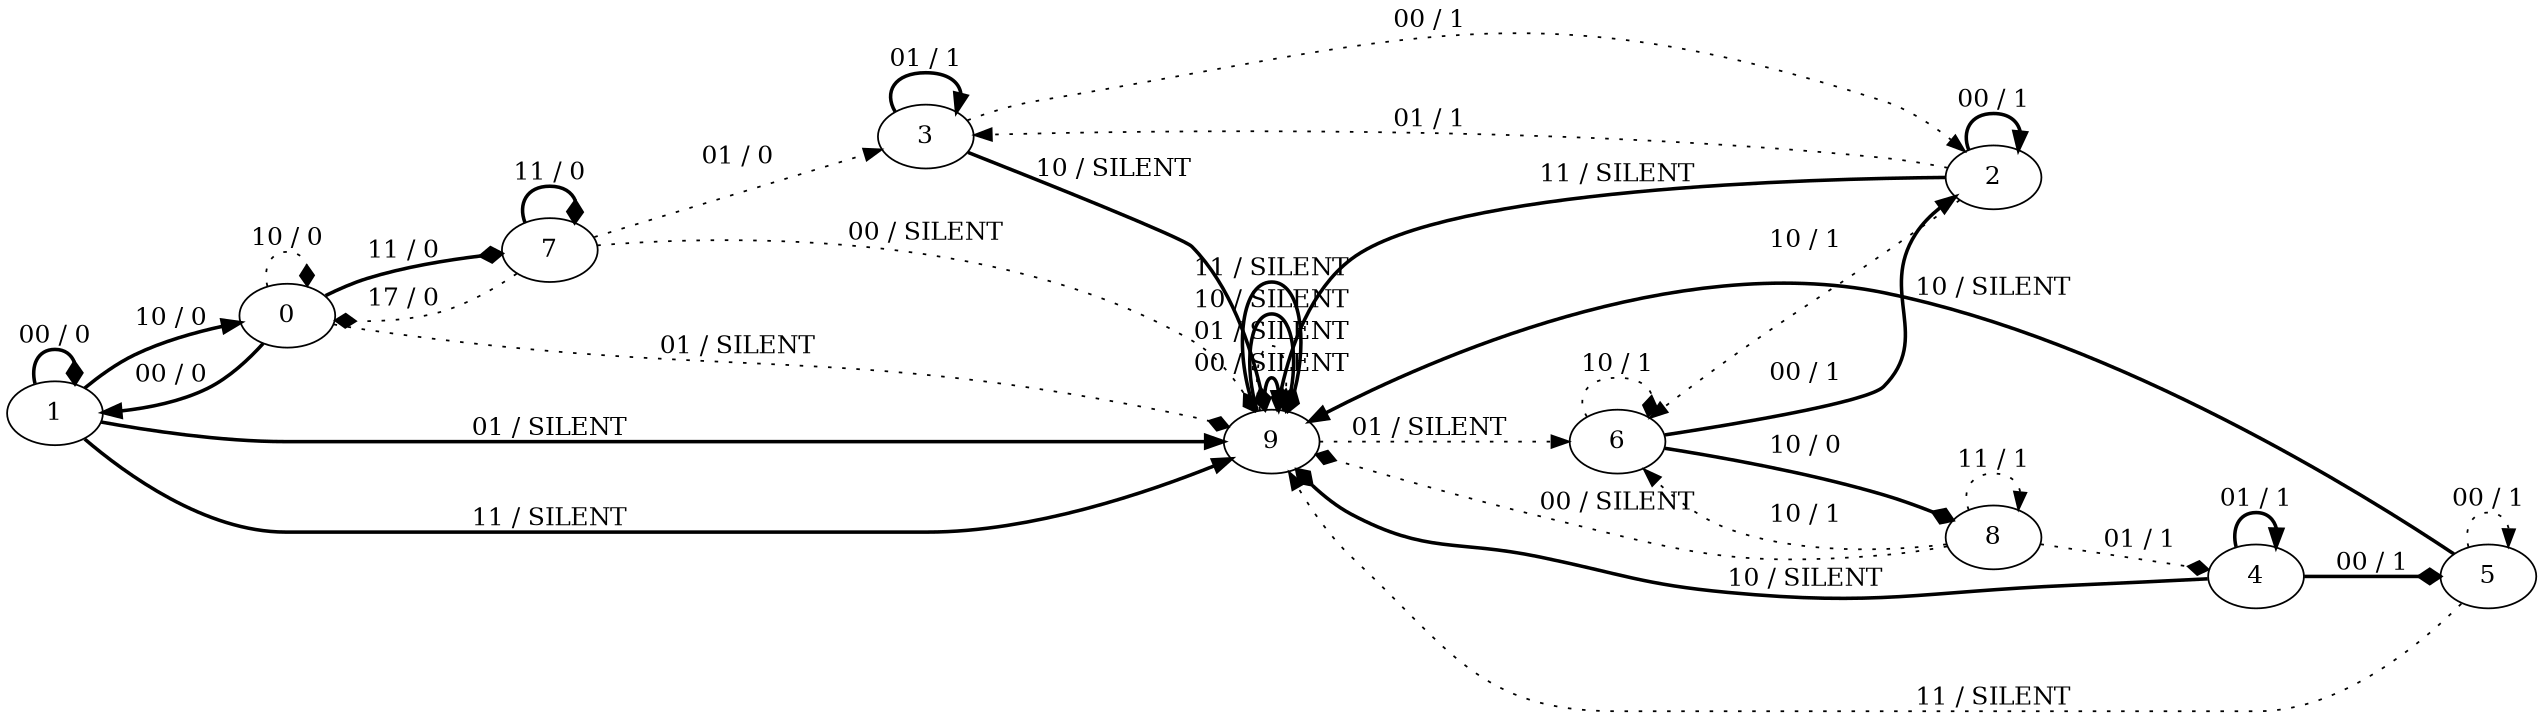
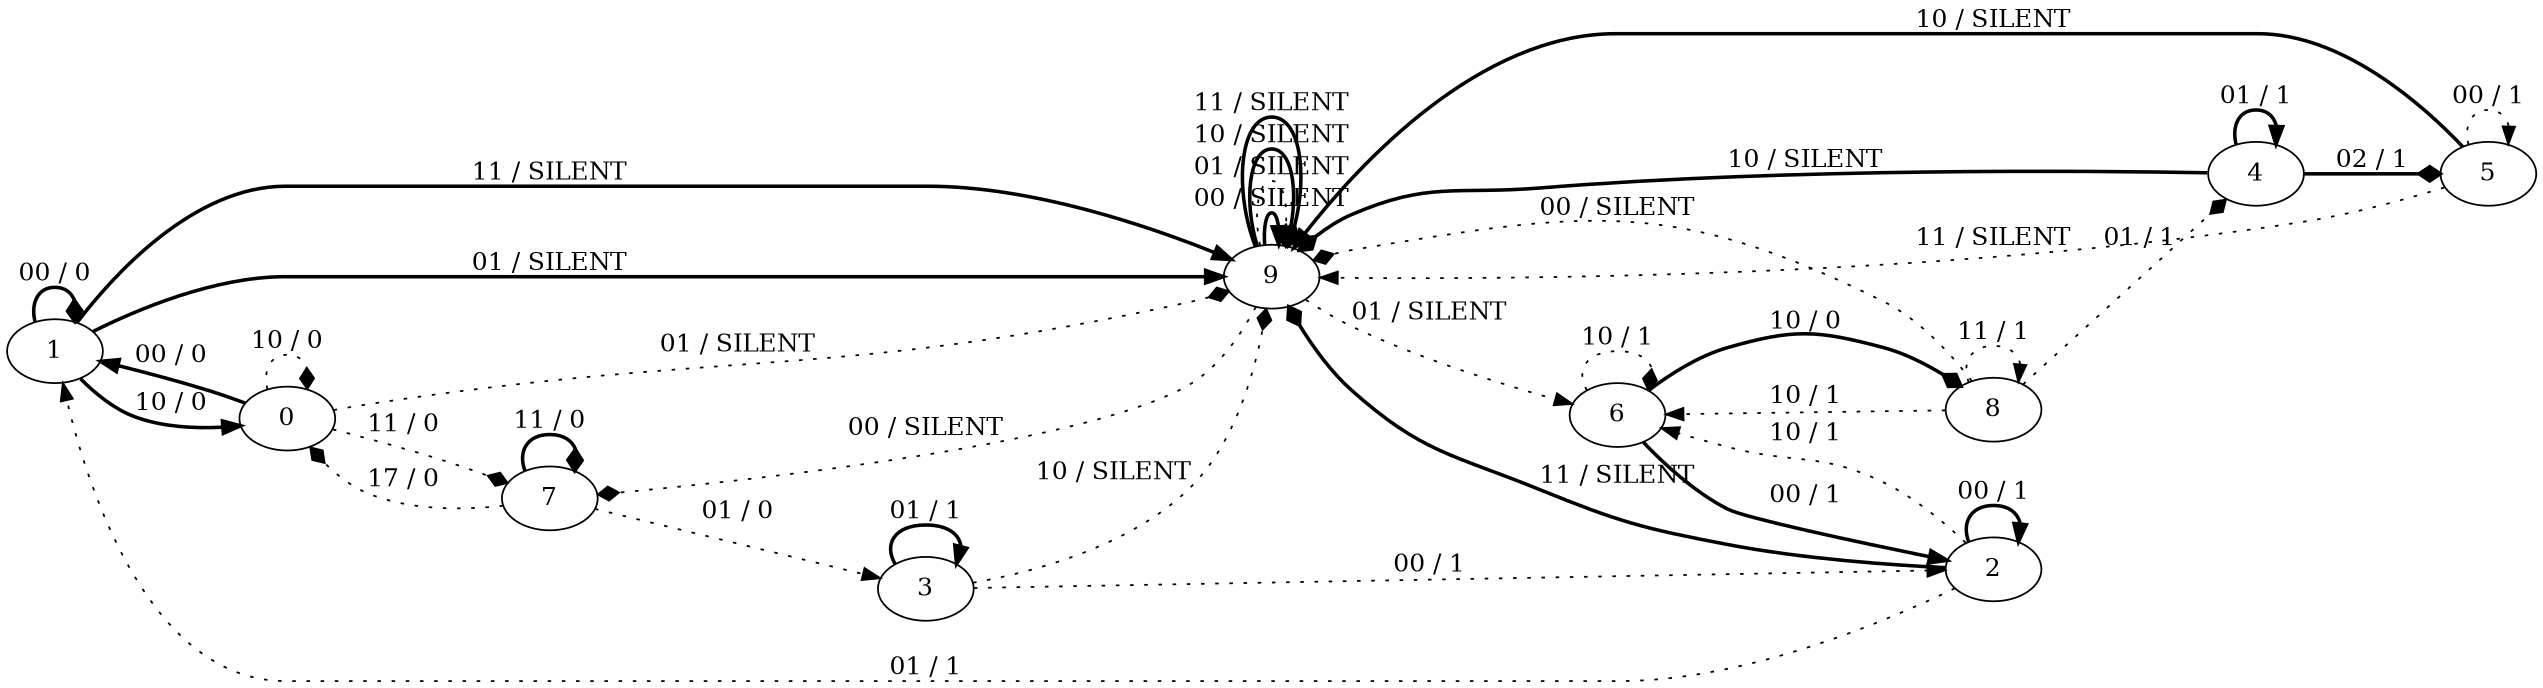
(1471, 134) -> (937, 681)
(1155, 228) -> (1166, 508)
(939, 257) -> (959, 449)
(401, 269) -> (411, 451)
(2372, 563) -> (2372, 161)
